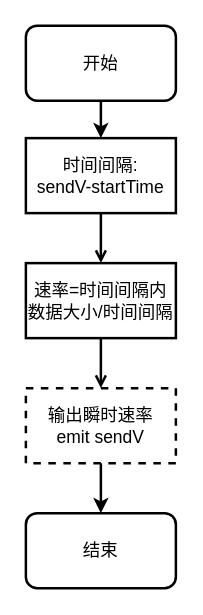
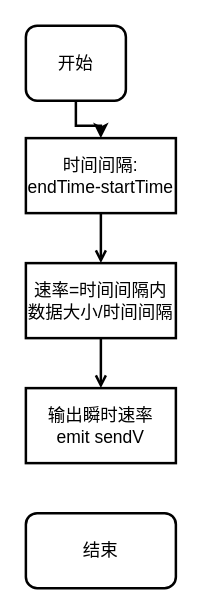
(101, 63) -> (76, 63)
(101, 176) -> (101, 176)
(101, 426) -> (101, 426)
(101, 482) -> none
